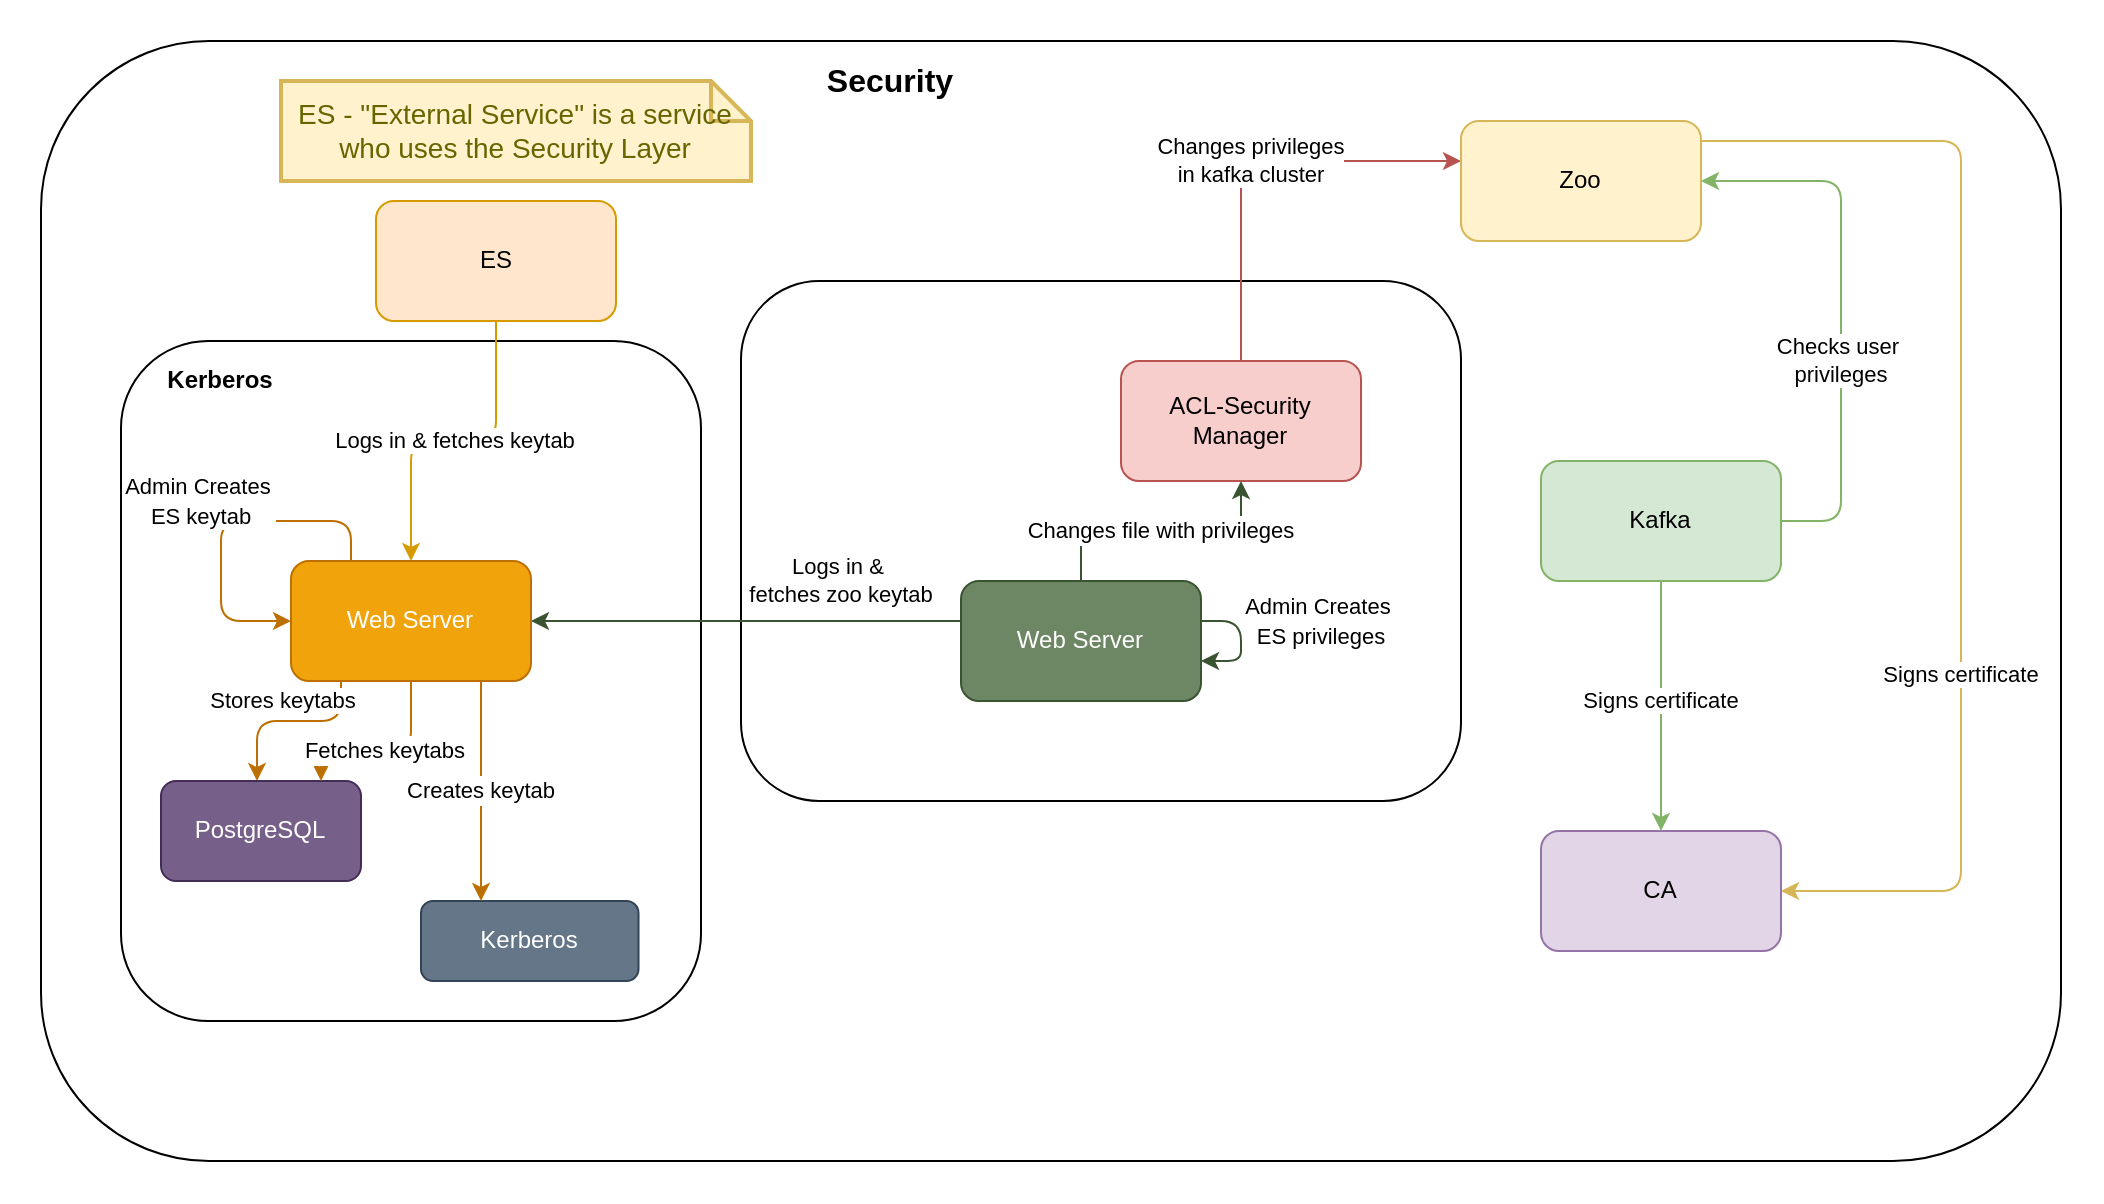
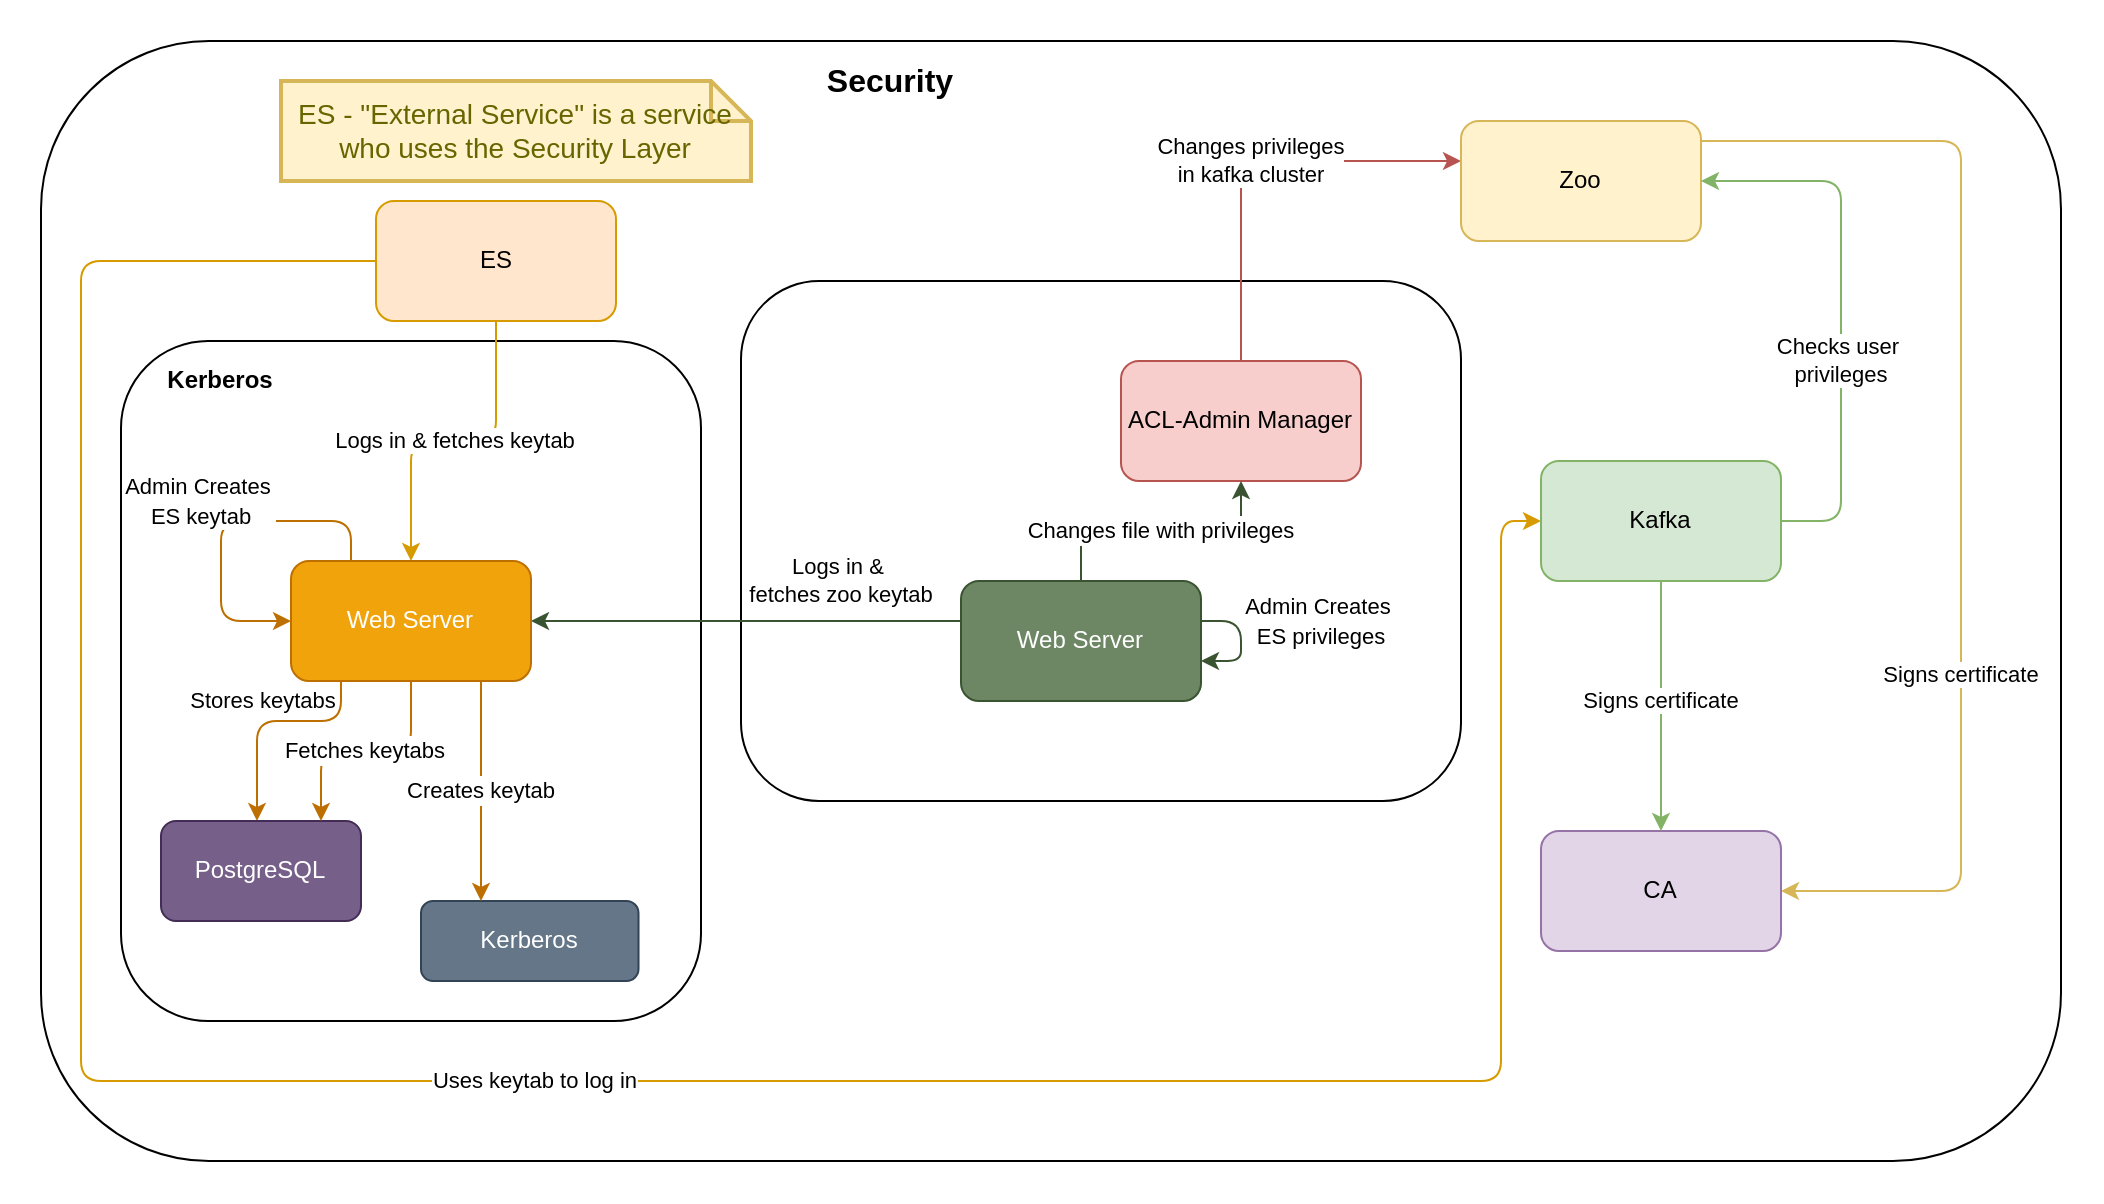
(1241, 421) -> (1241, 421)
(261, 831) -> (261, 871)
none -> (528, 1081)
